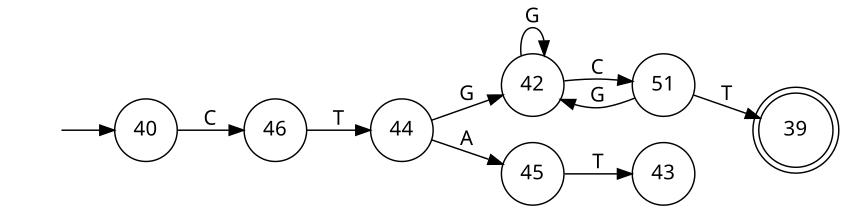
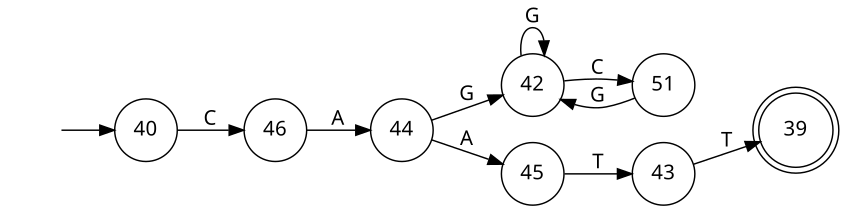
(720, 104) -> (720, 155)
(339, 119) -> (339, 119)
